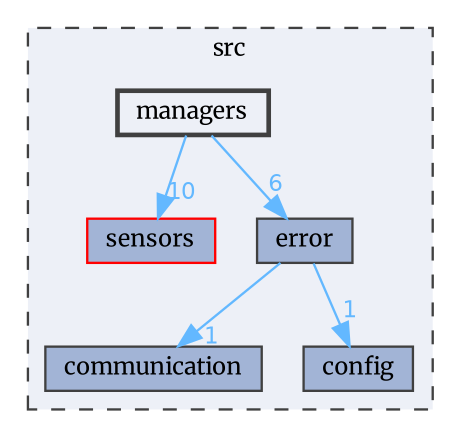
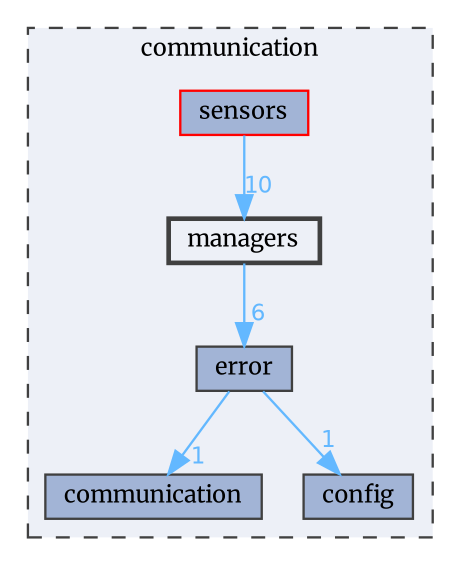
(230, 50) -> (230, 50)
(176, 166) -> (244, 165)
